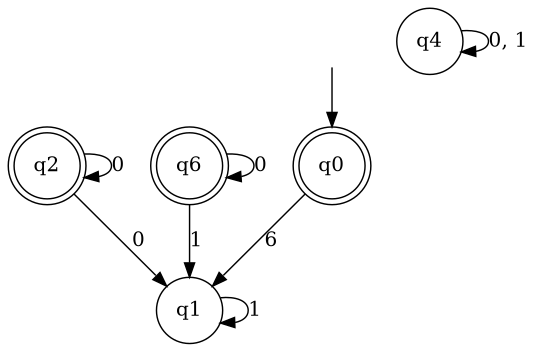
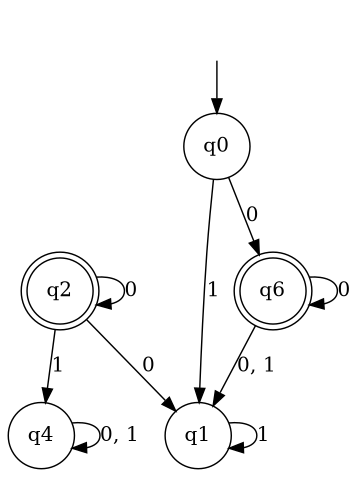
(332, 166) -> (217, 146)
none -> (241, 209)
(197, 241) -> (257, 366)
(272, 241) -> (214, 291)
none -> (51, 359)
